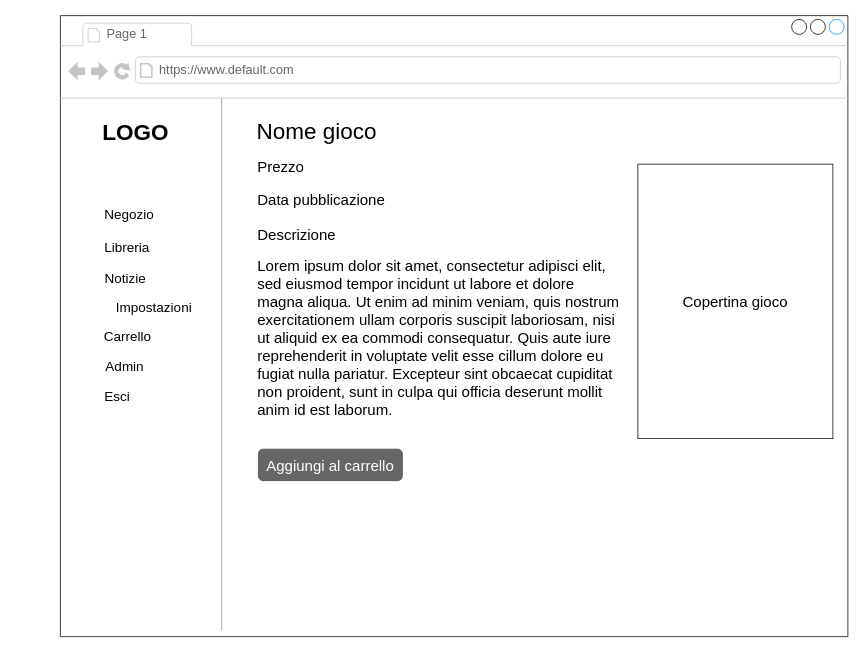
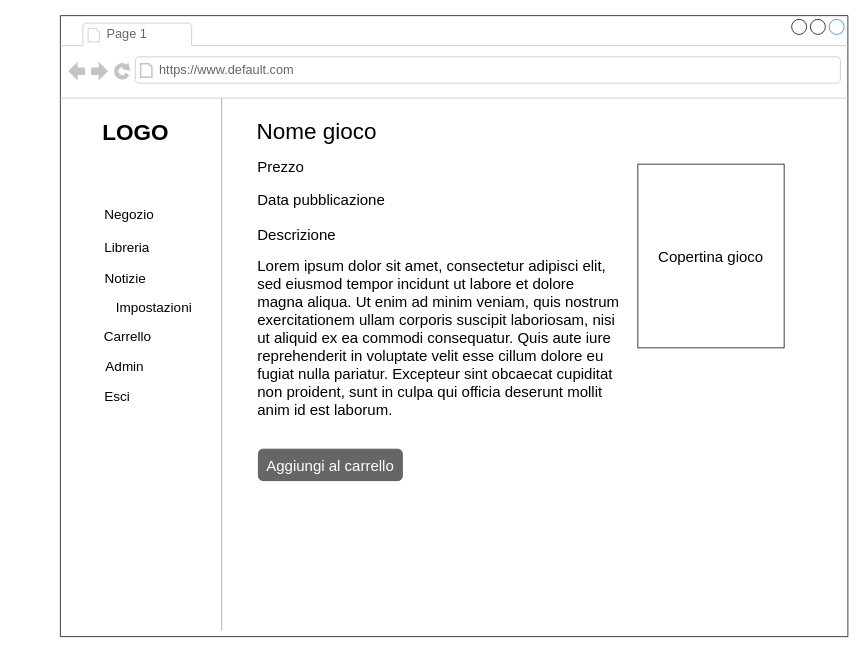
(735, 301) -> (711, 256)
